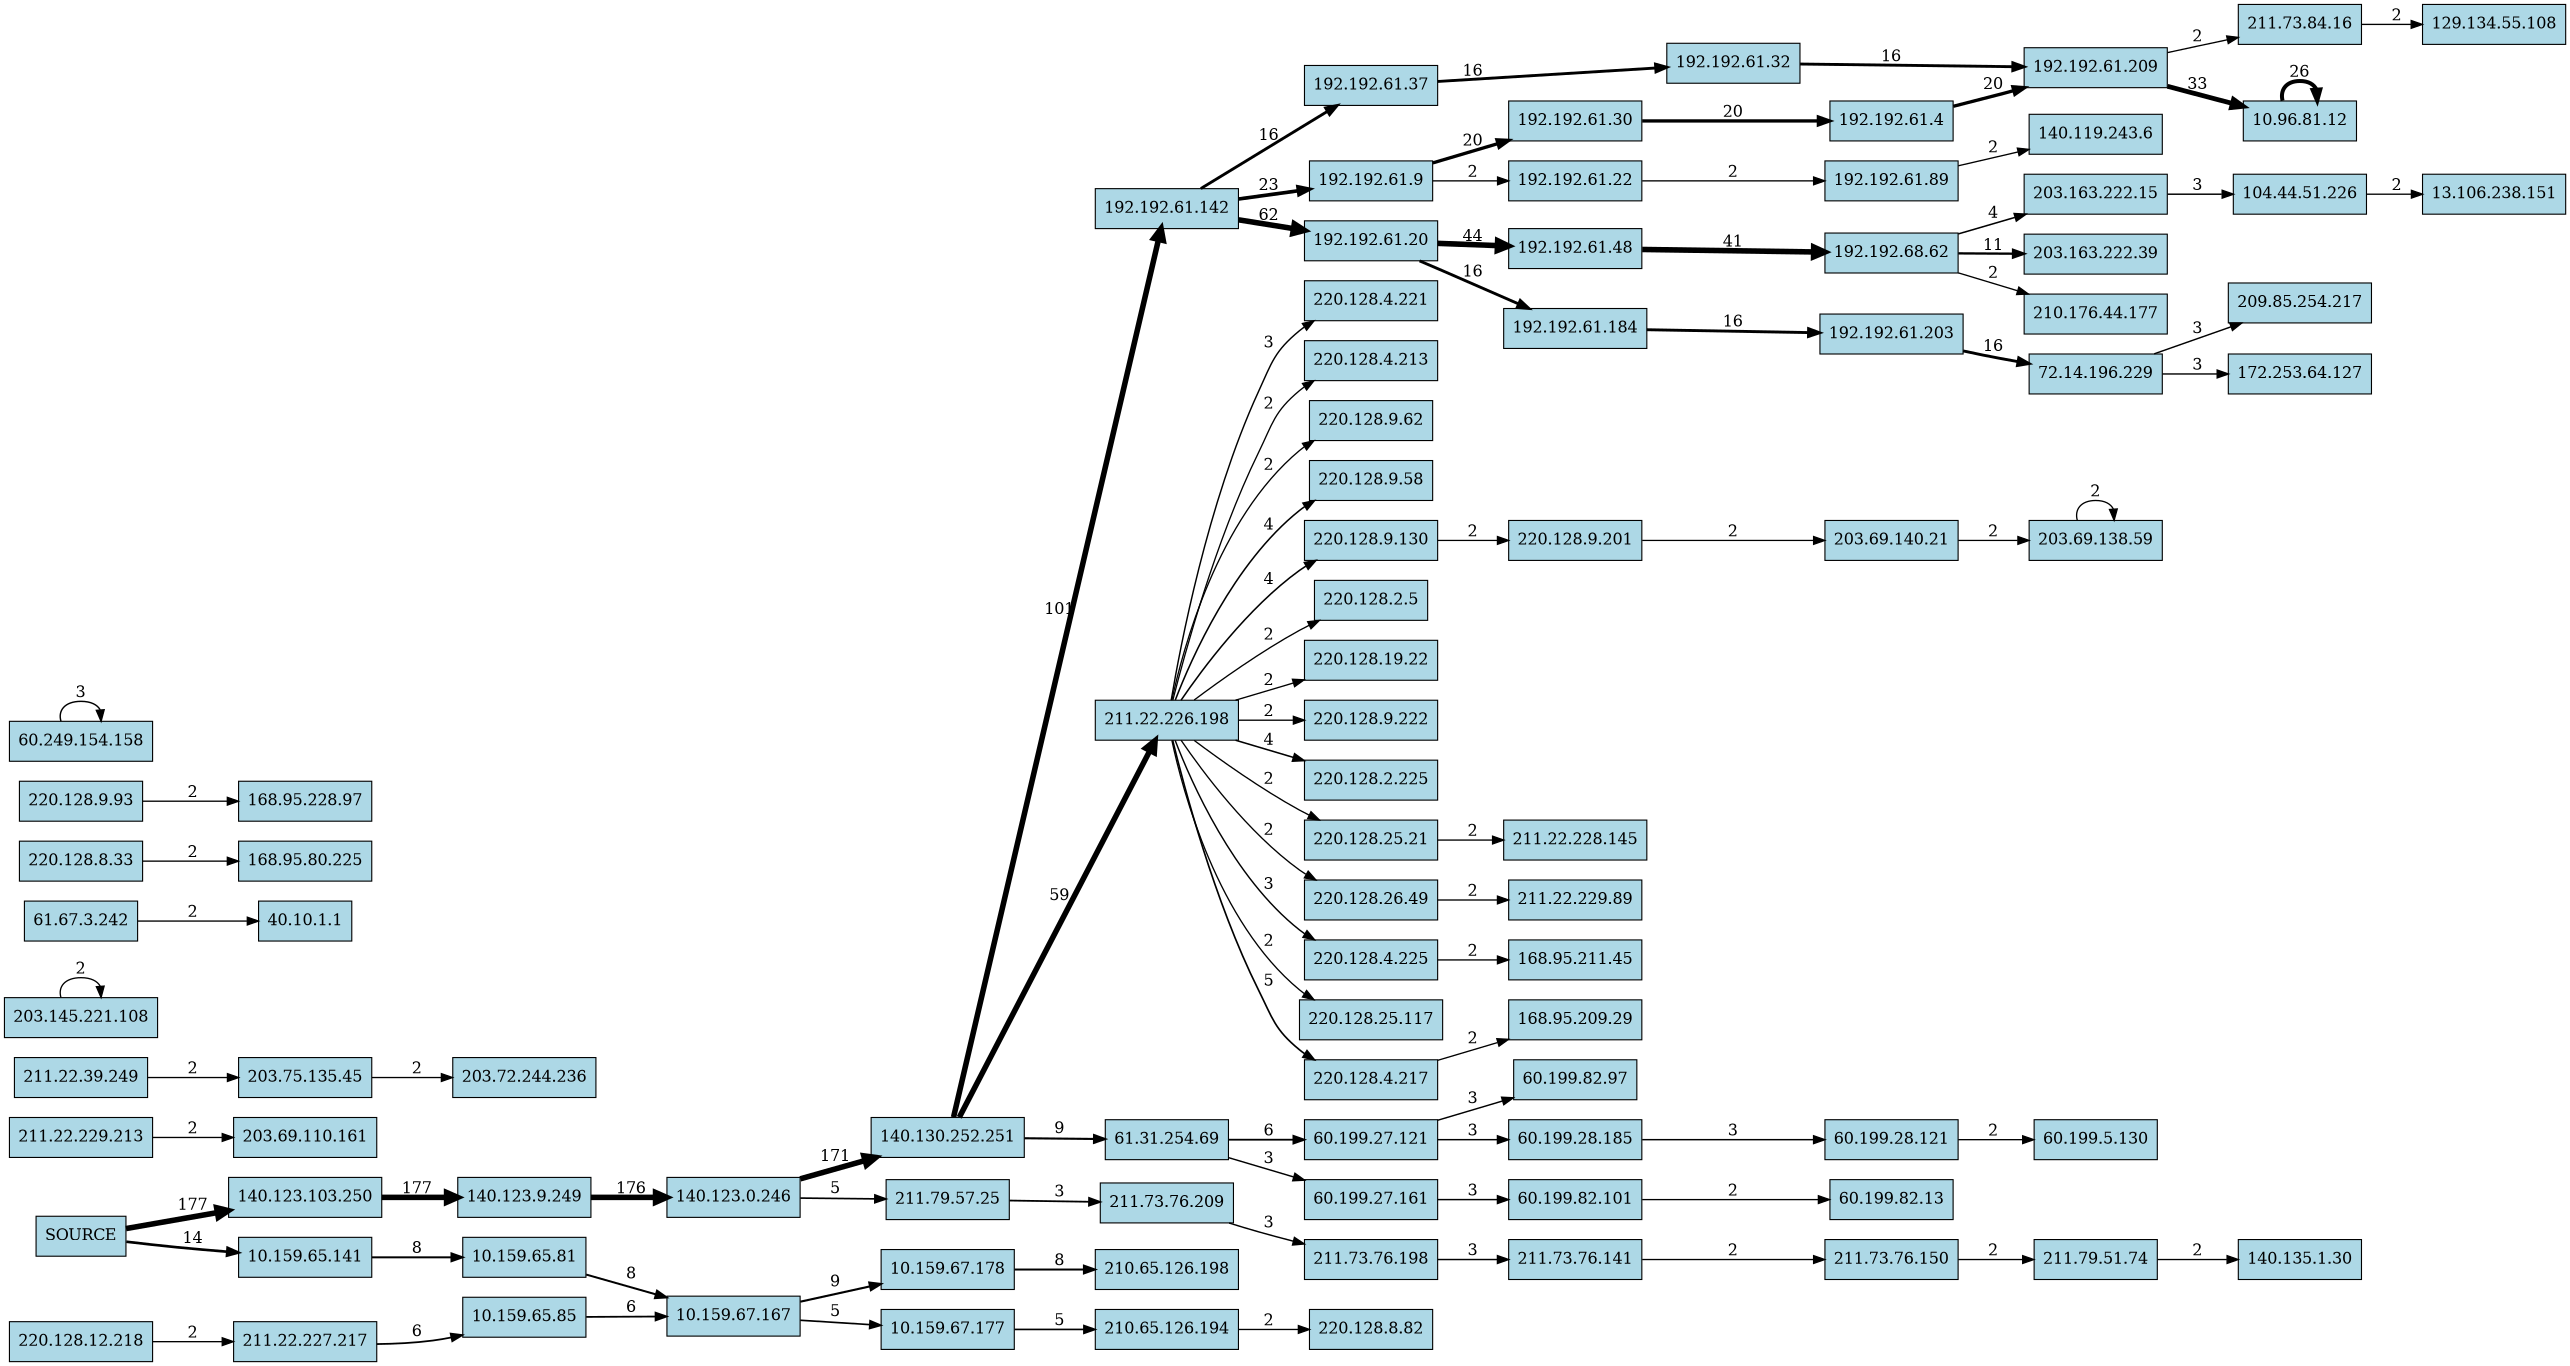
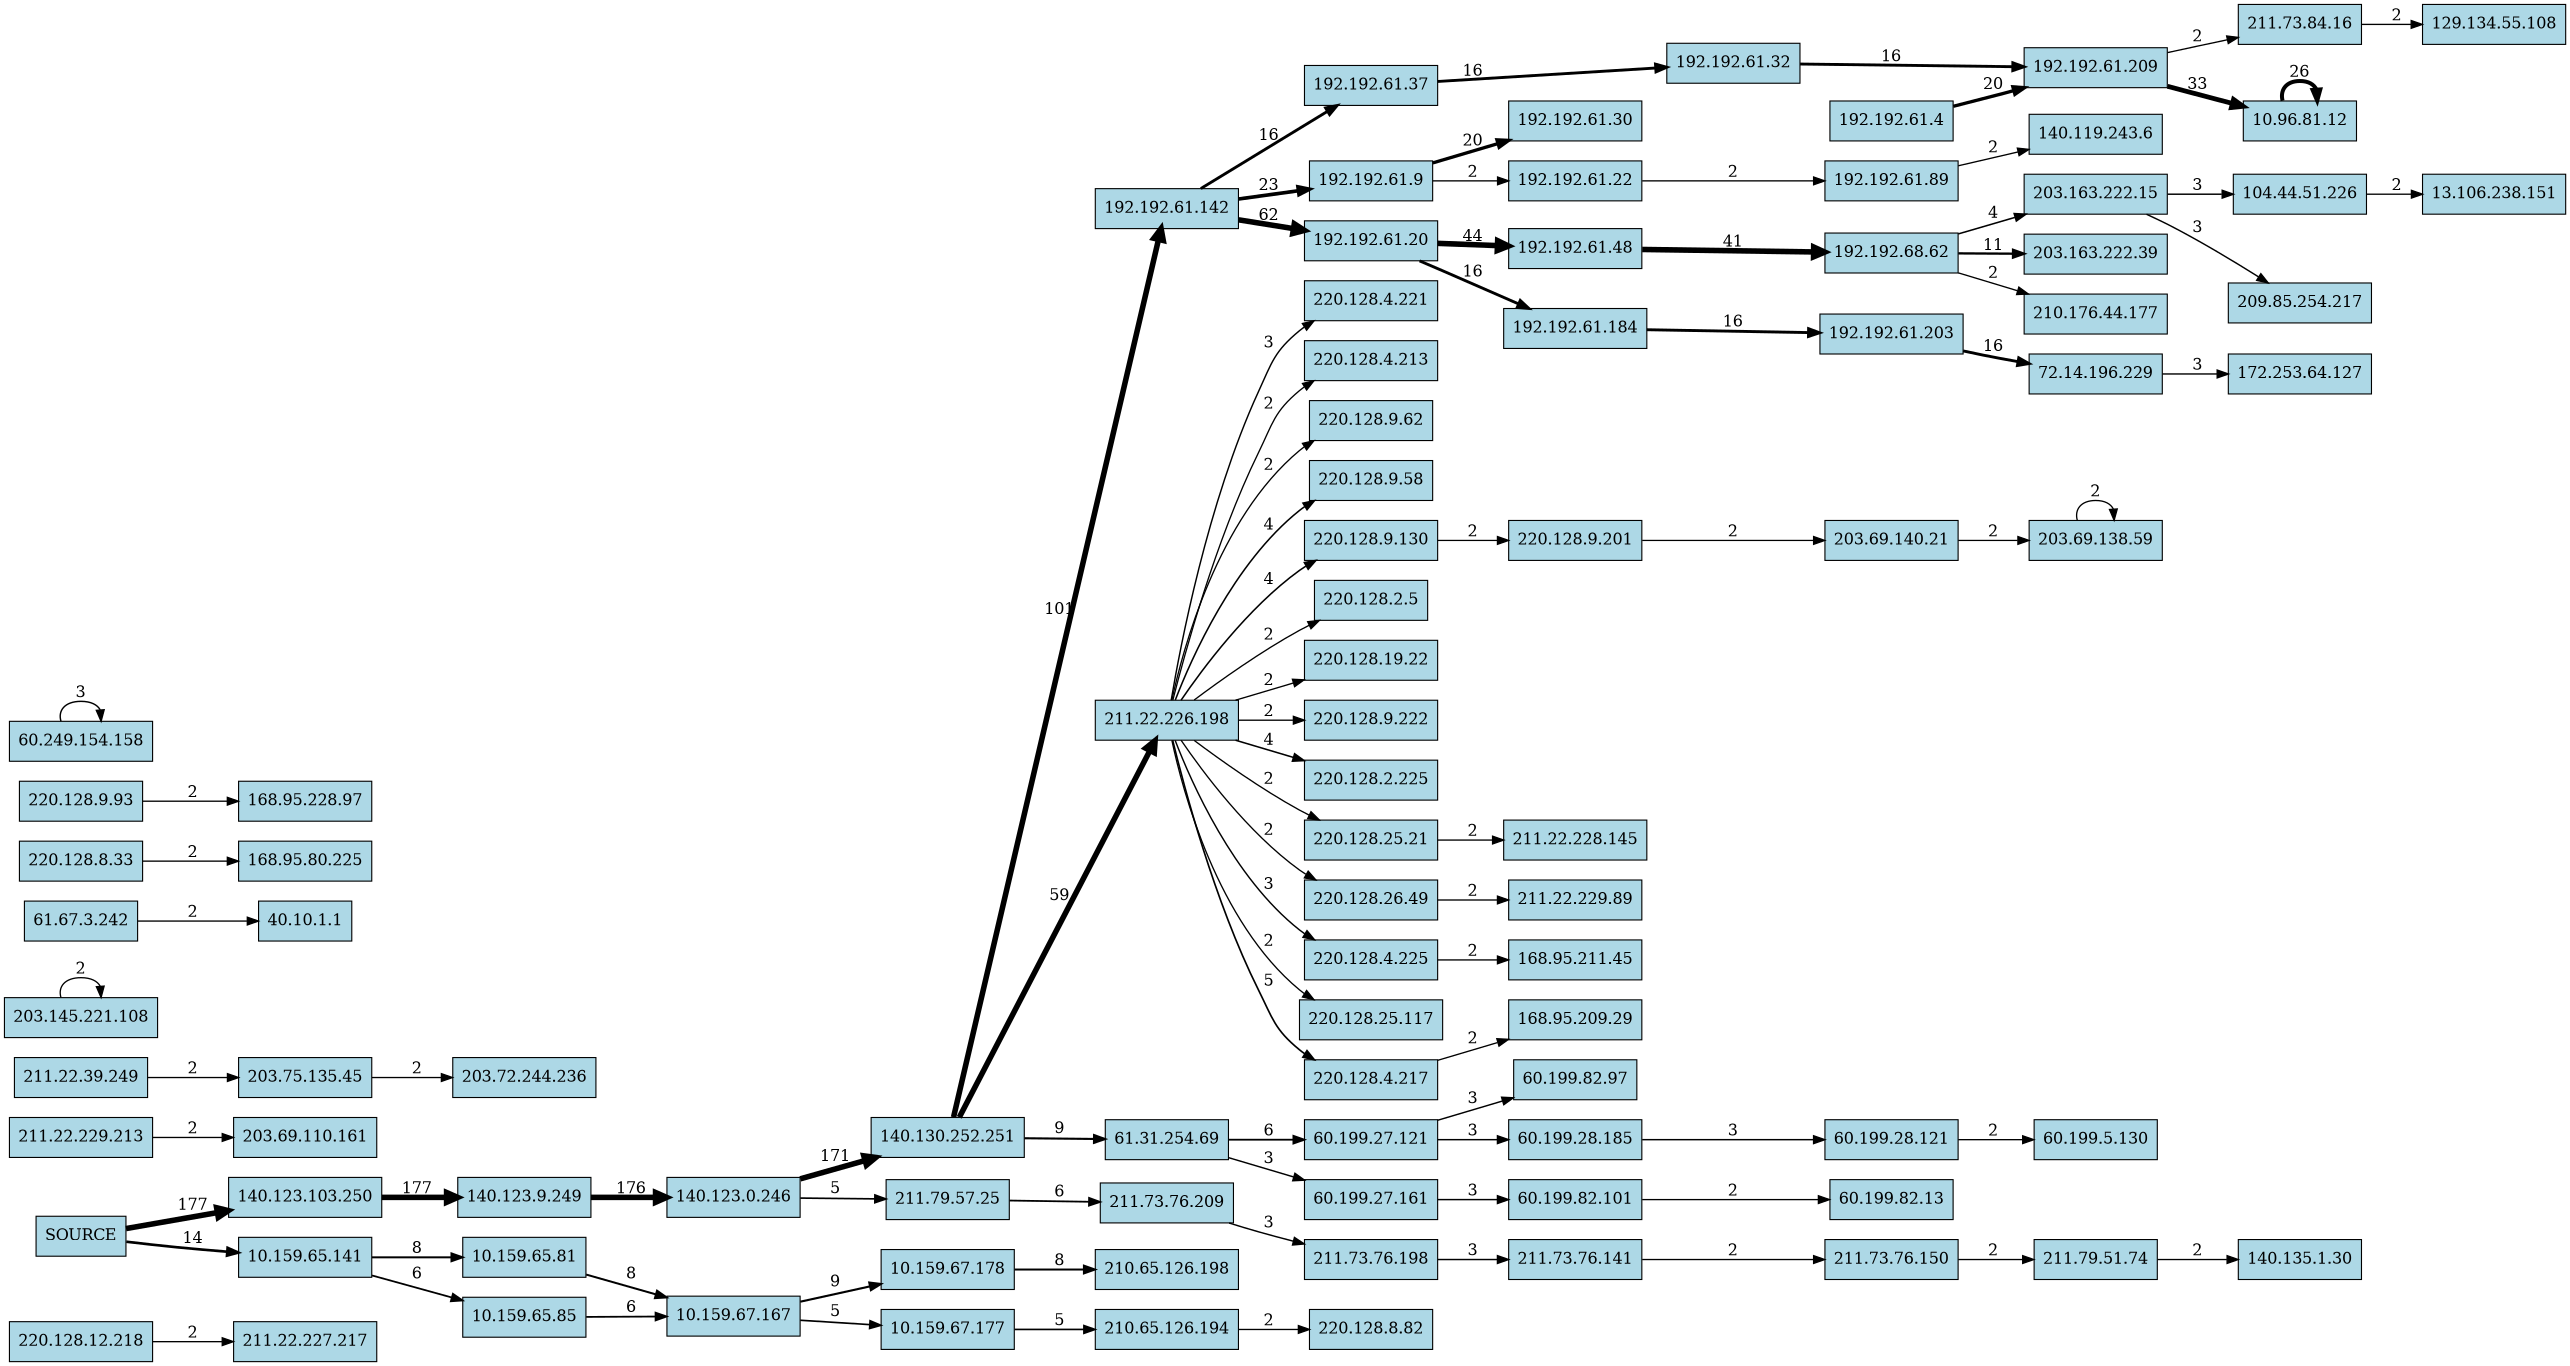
(1730, 121) -> none
(2193, 340) -> (2204, 244)
(1060, 1192) -> (1060, 1192)
(414, 1342) -> (412, 1286)
